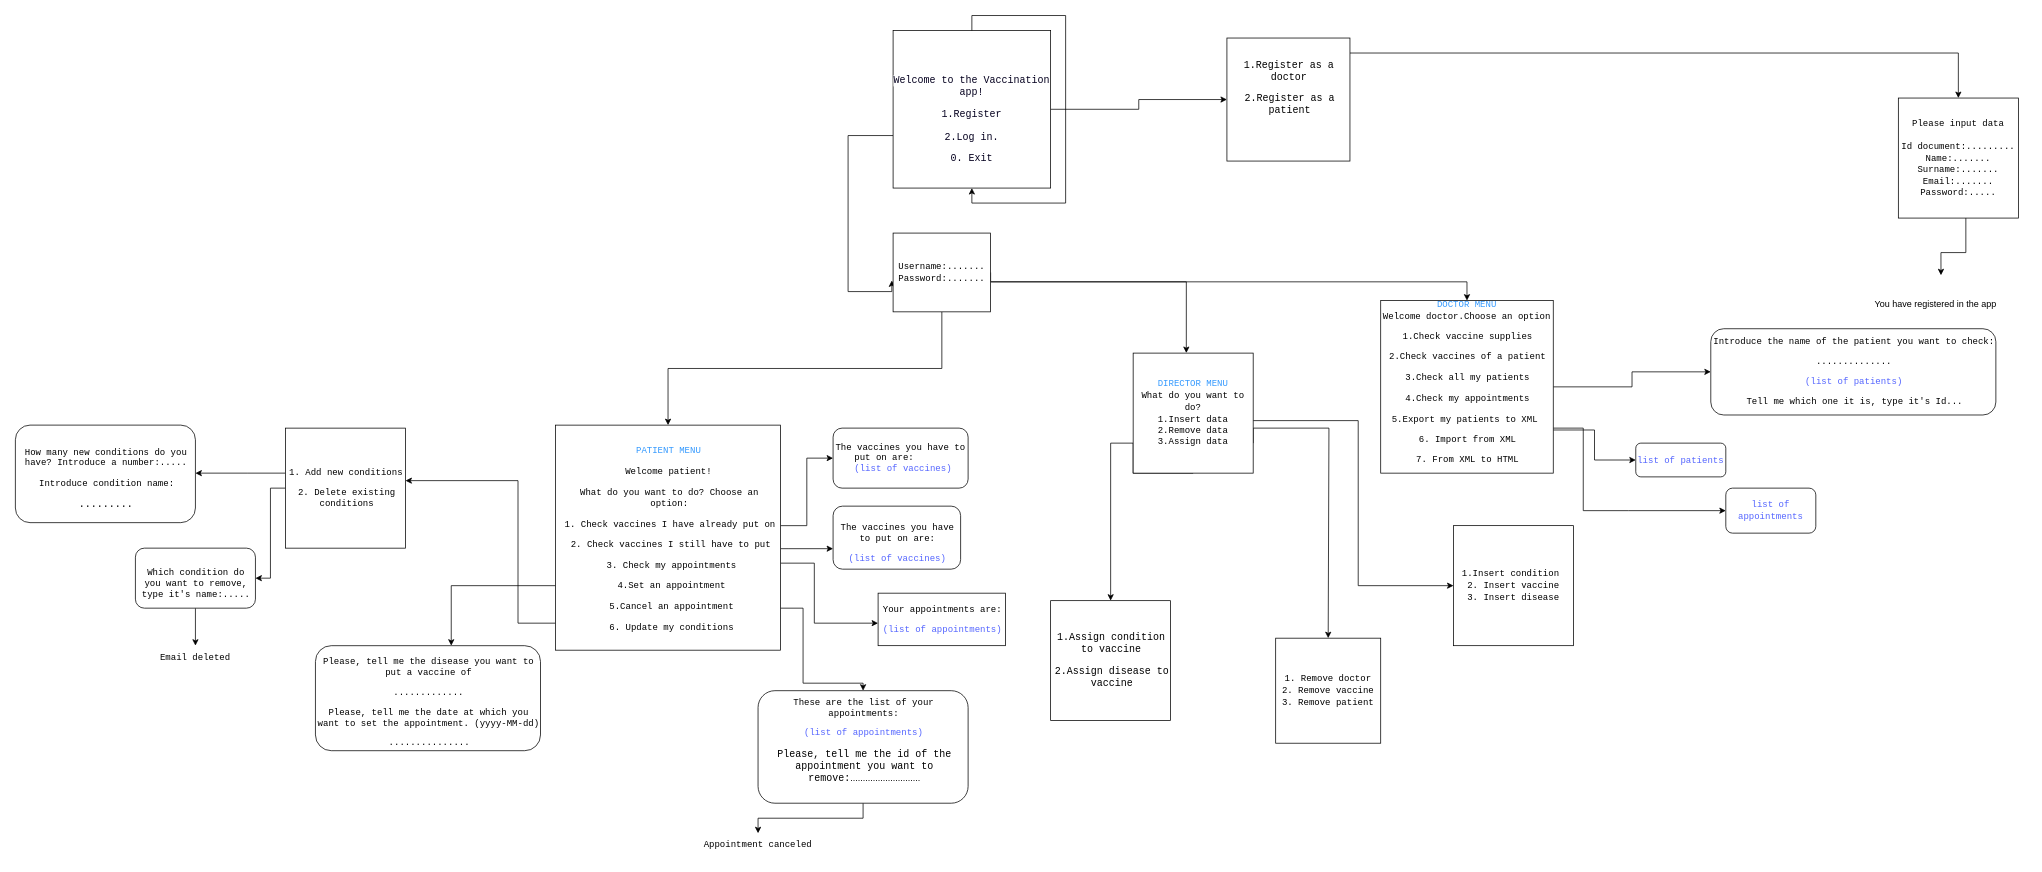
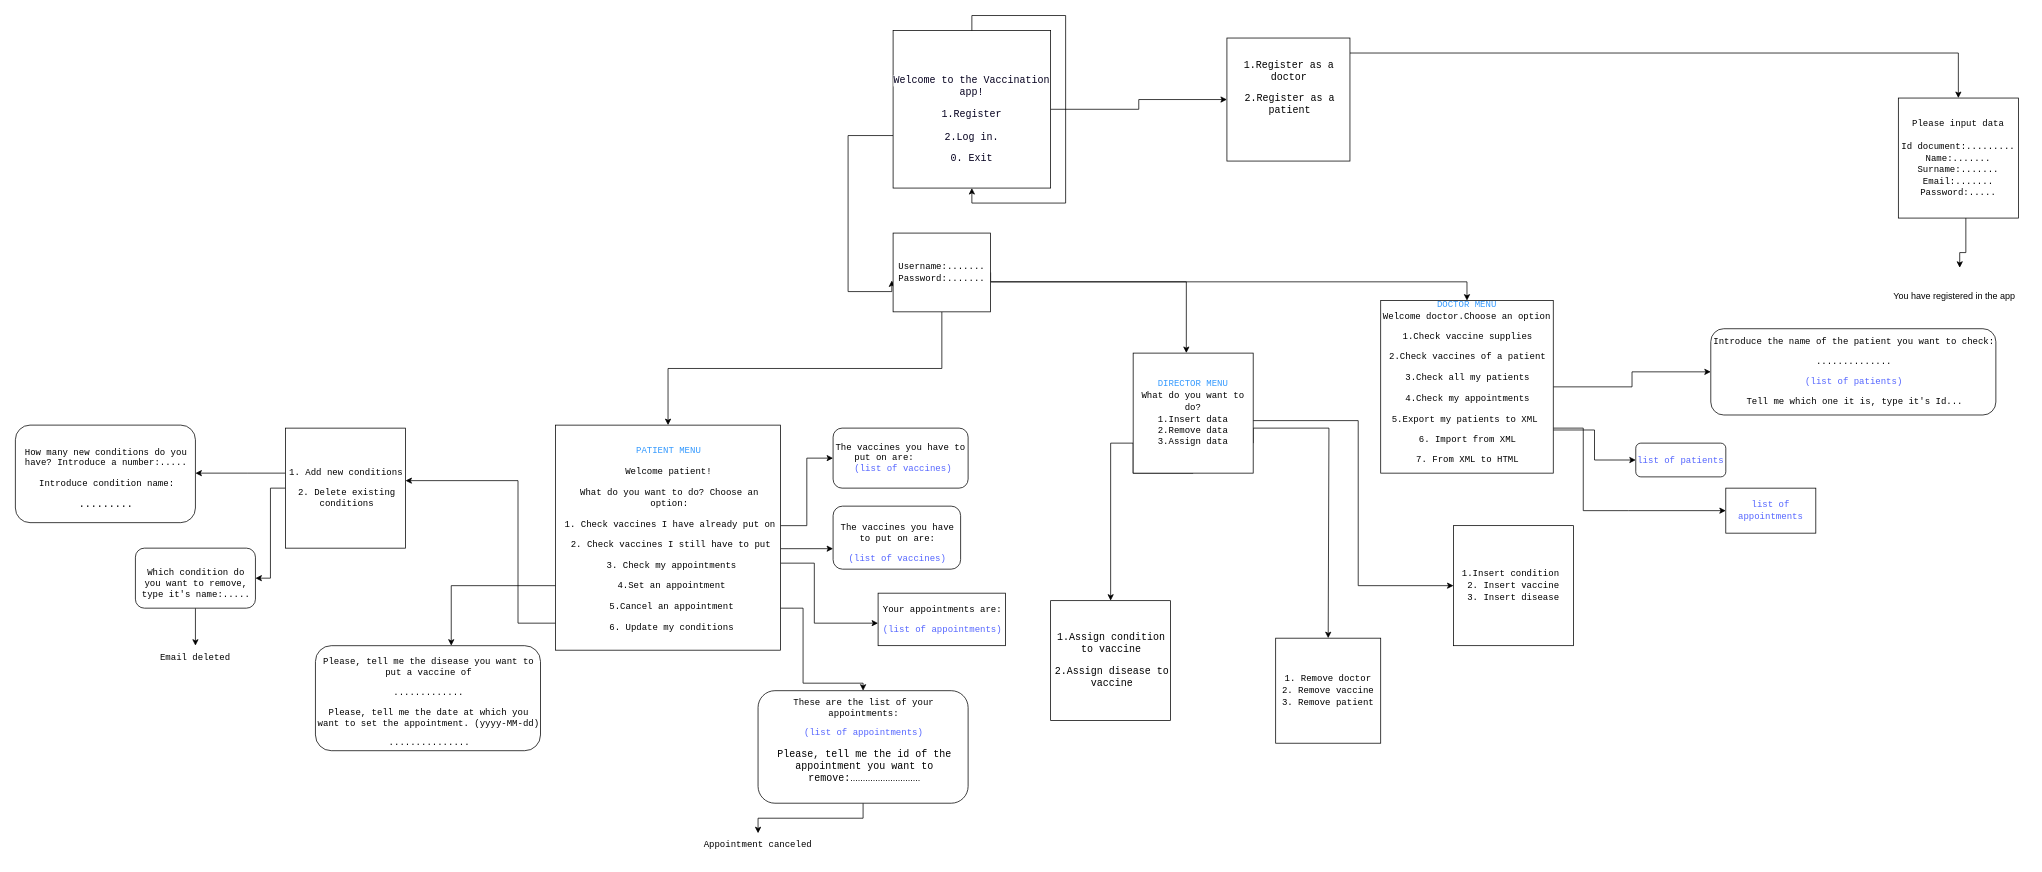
(1935, 304) -> (1954, 297)
(1770, 510) -> (1770, 510)
